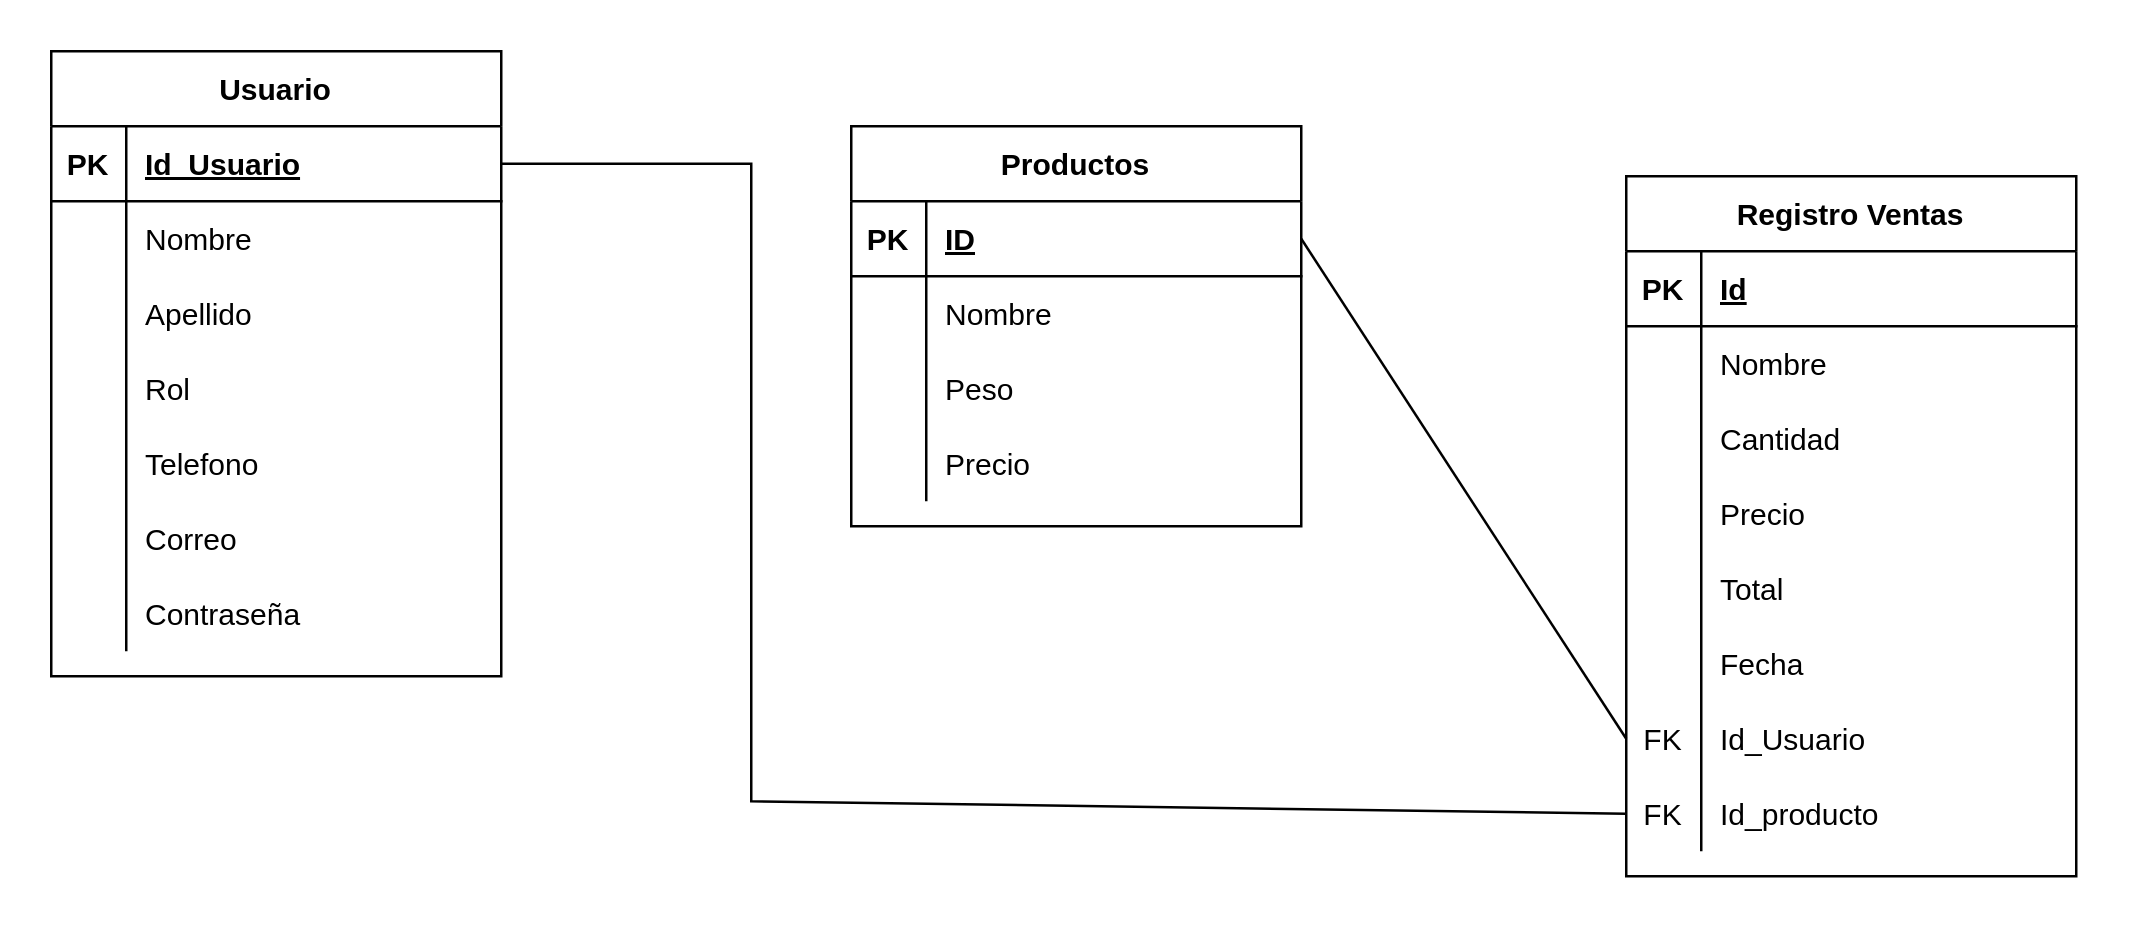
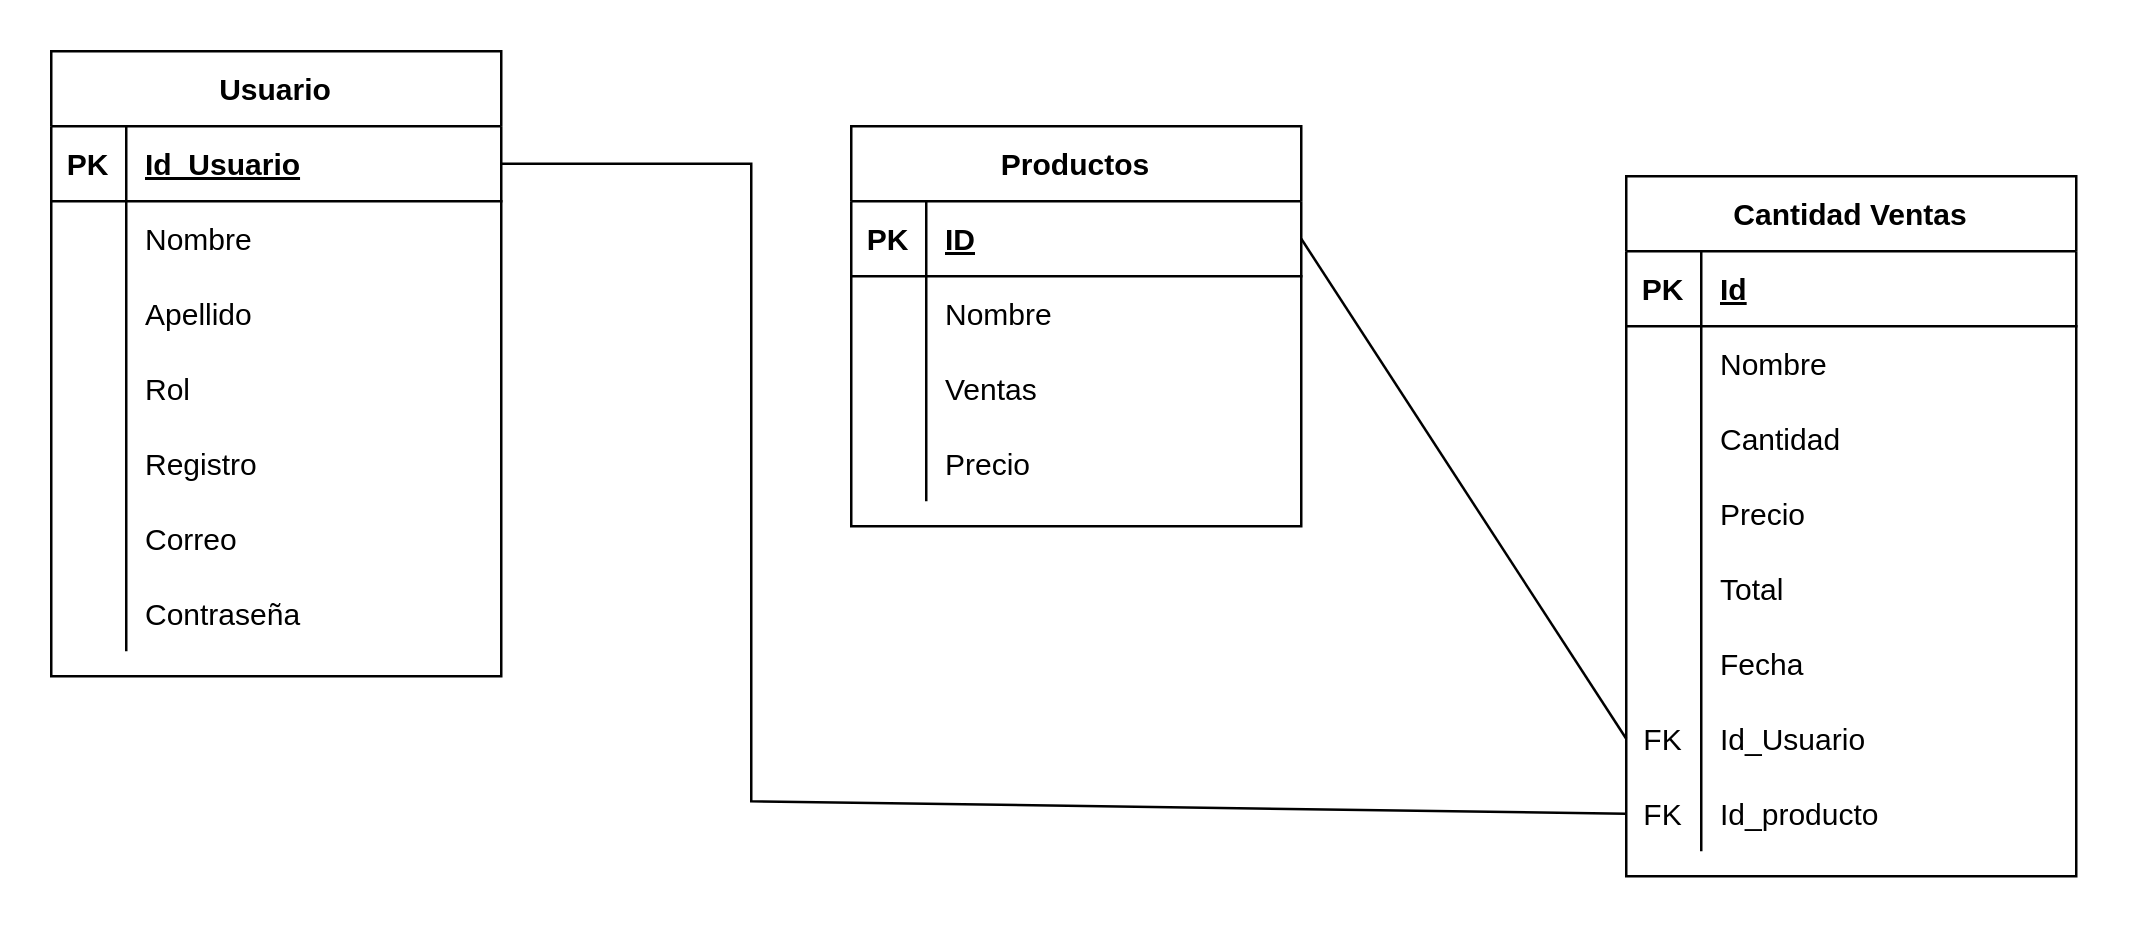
(1850, 215) -> (1850, 215)
(979, 390) -> (995, 390)
(208, 465) -> (208, 465)
